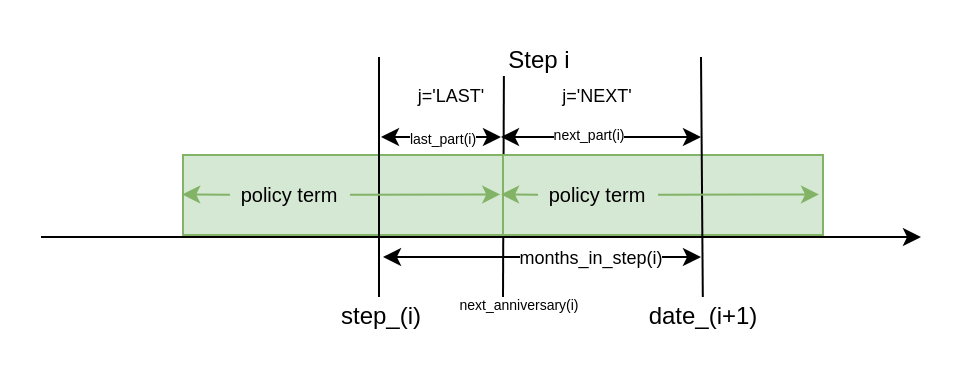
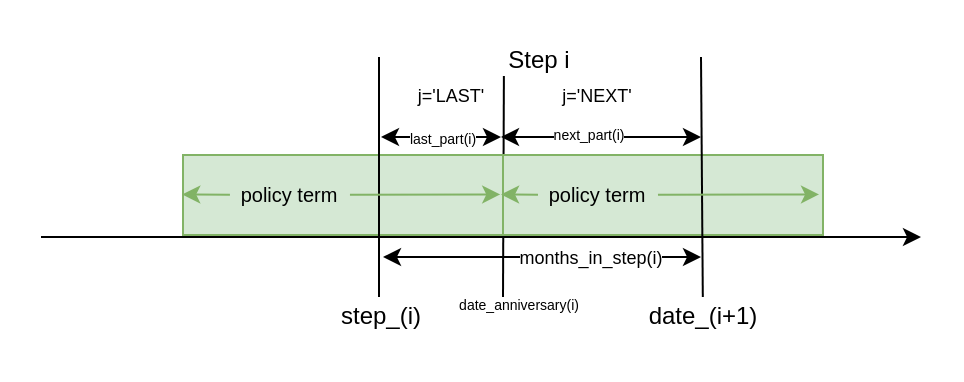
(520, 307) -> (520, 307)
